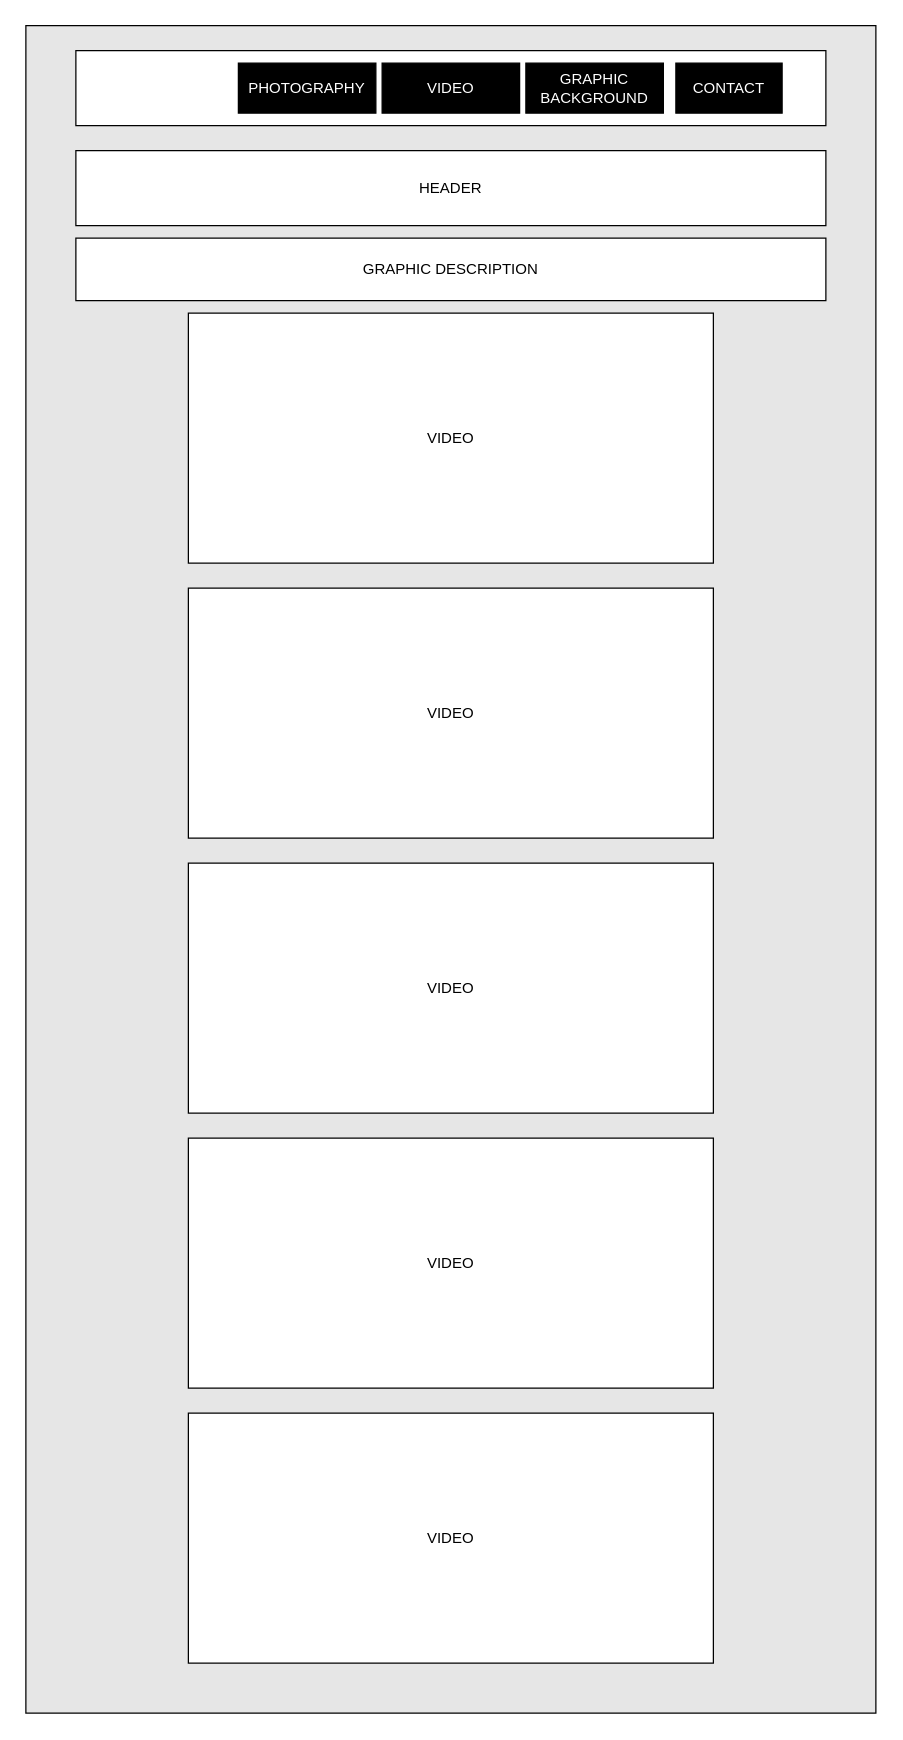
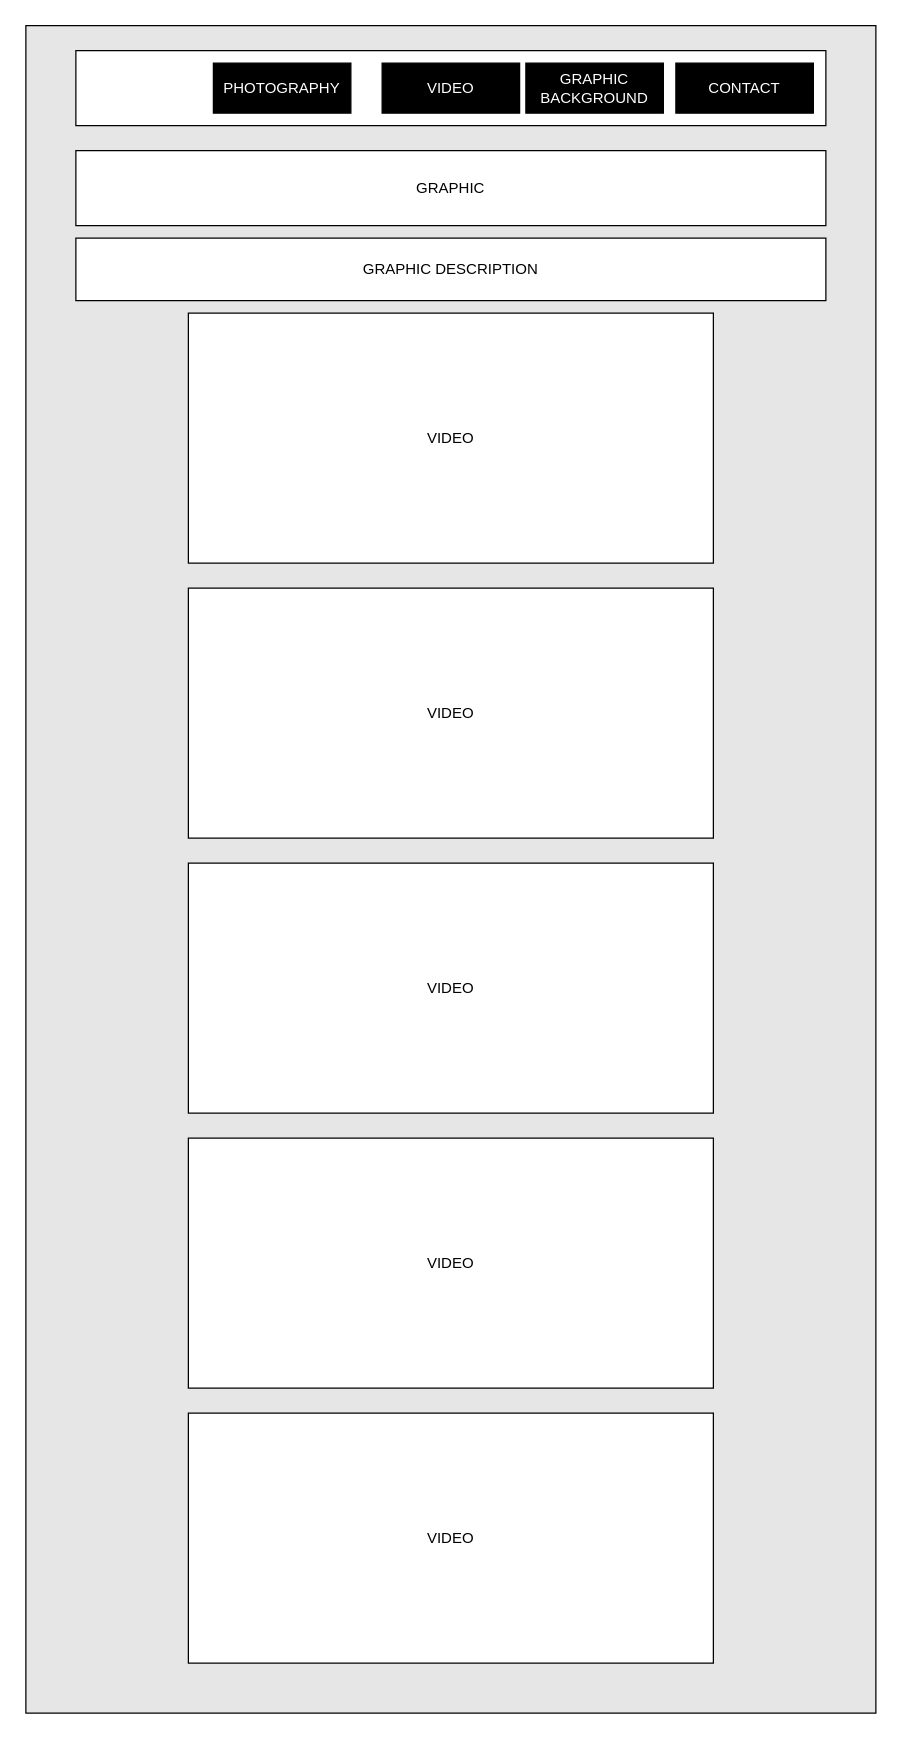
(307, 88) -> (282, 88)
(729, 88) -> (744, 88)
(451, 188) -> (451, 188)
